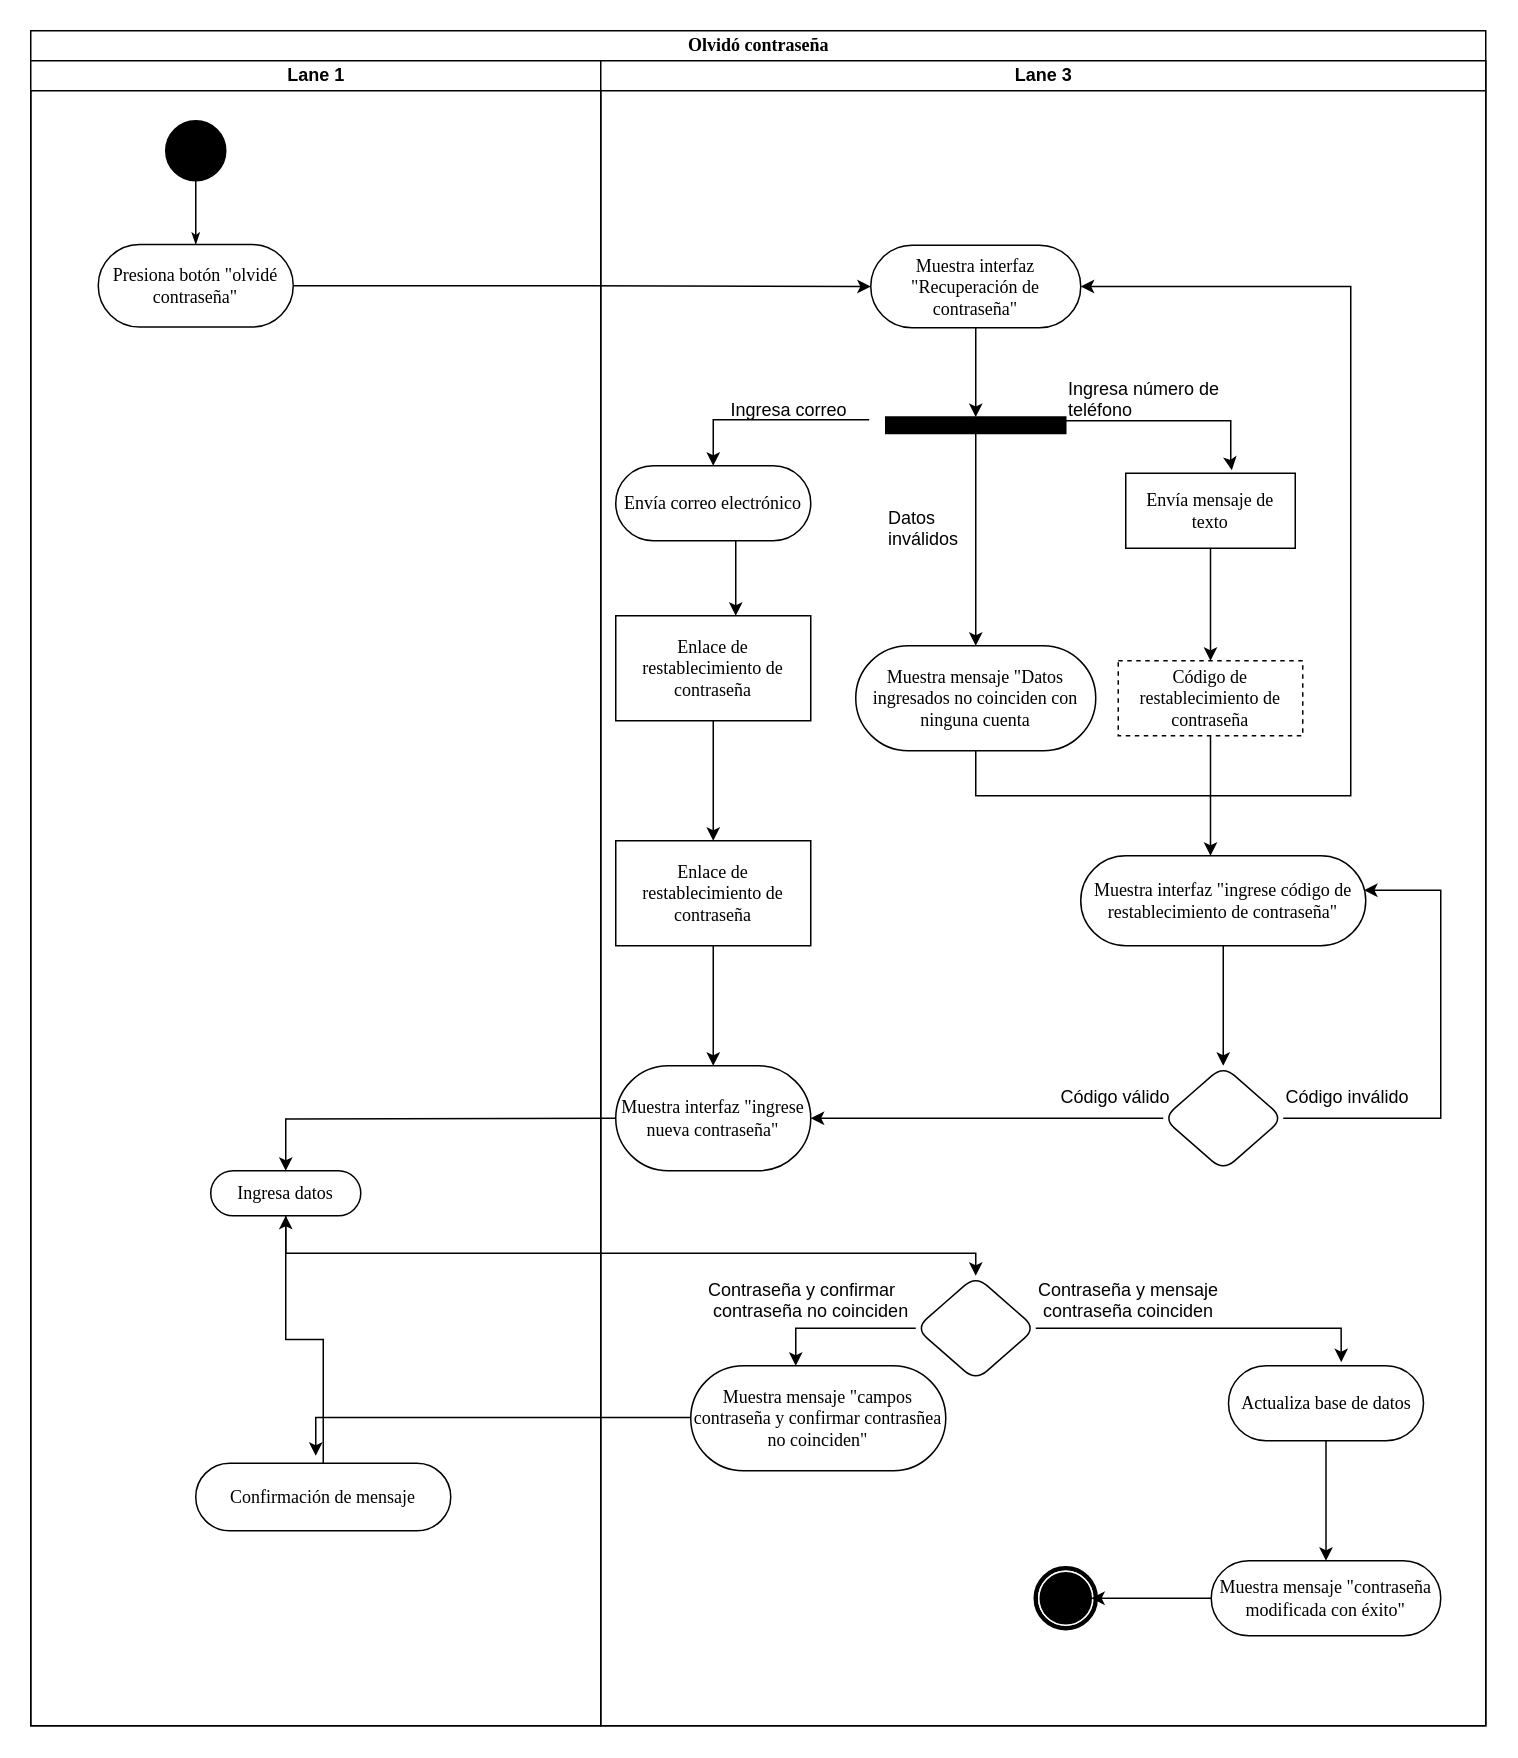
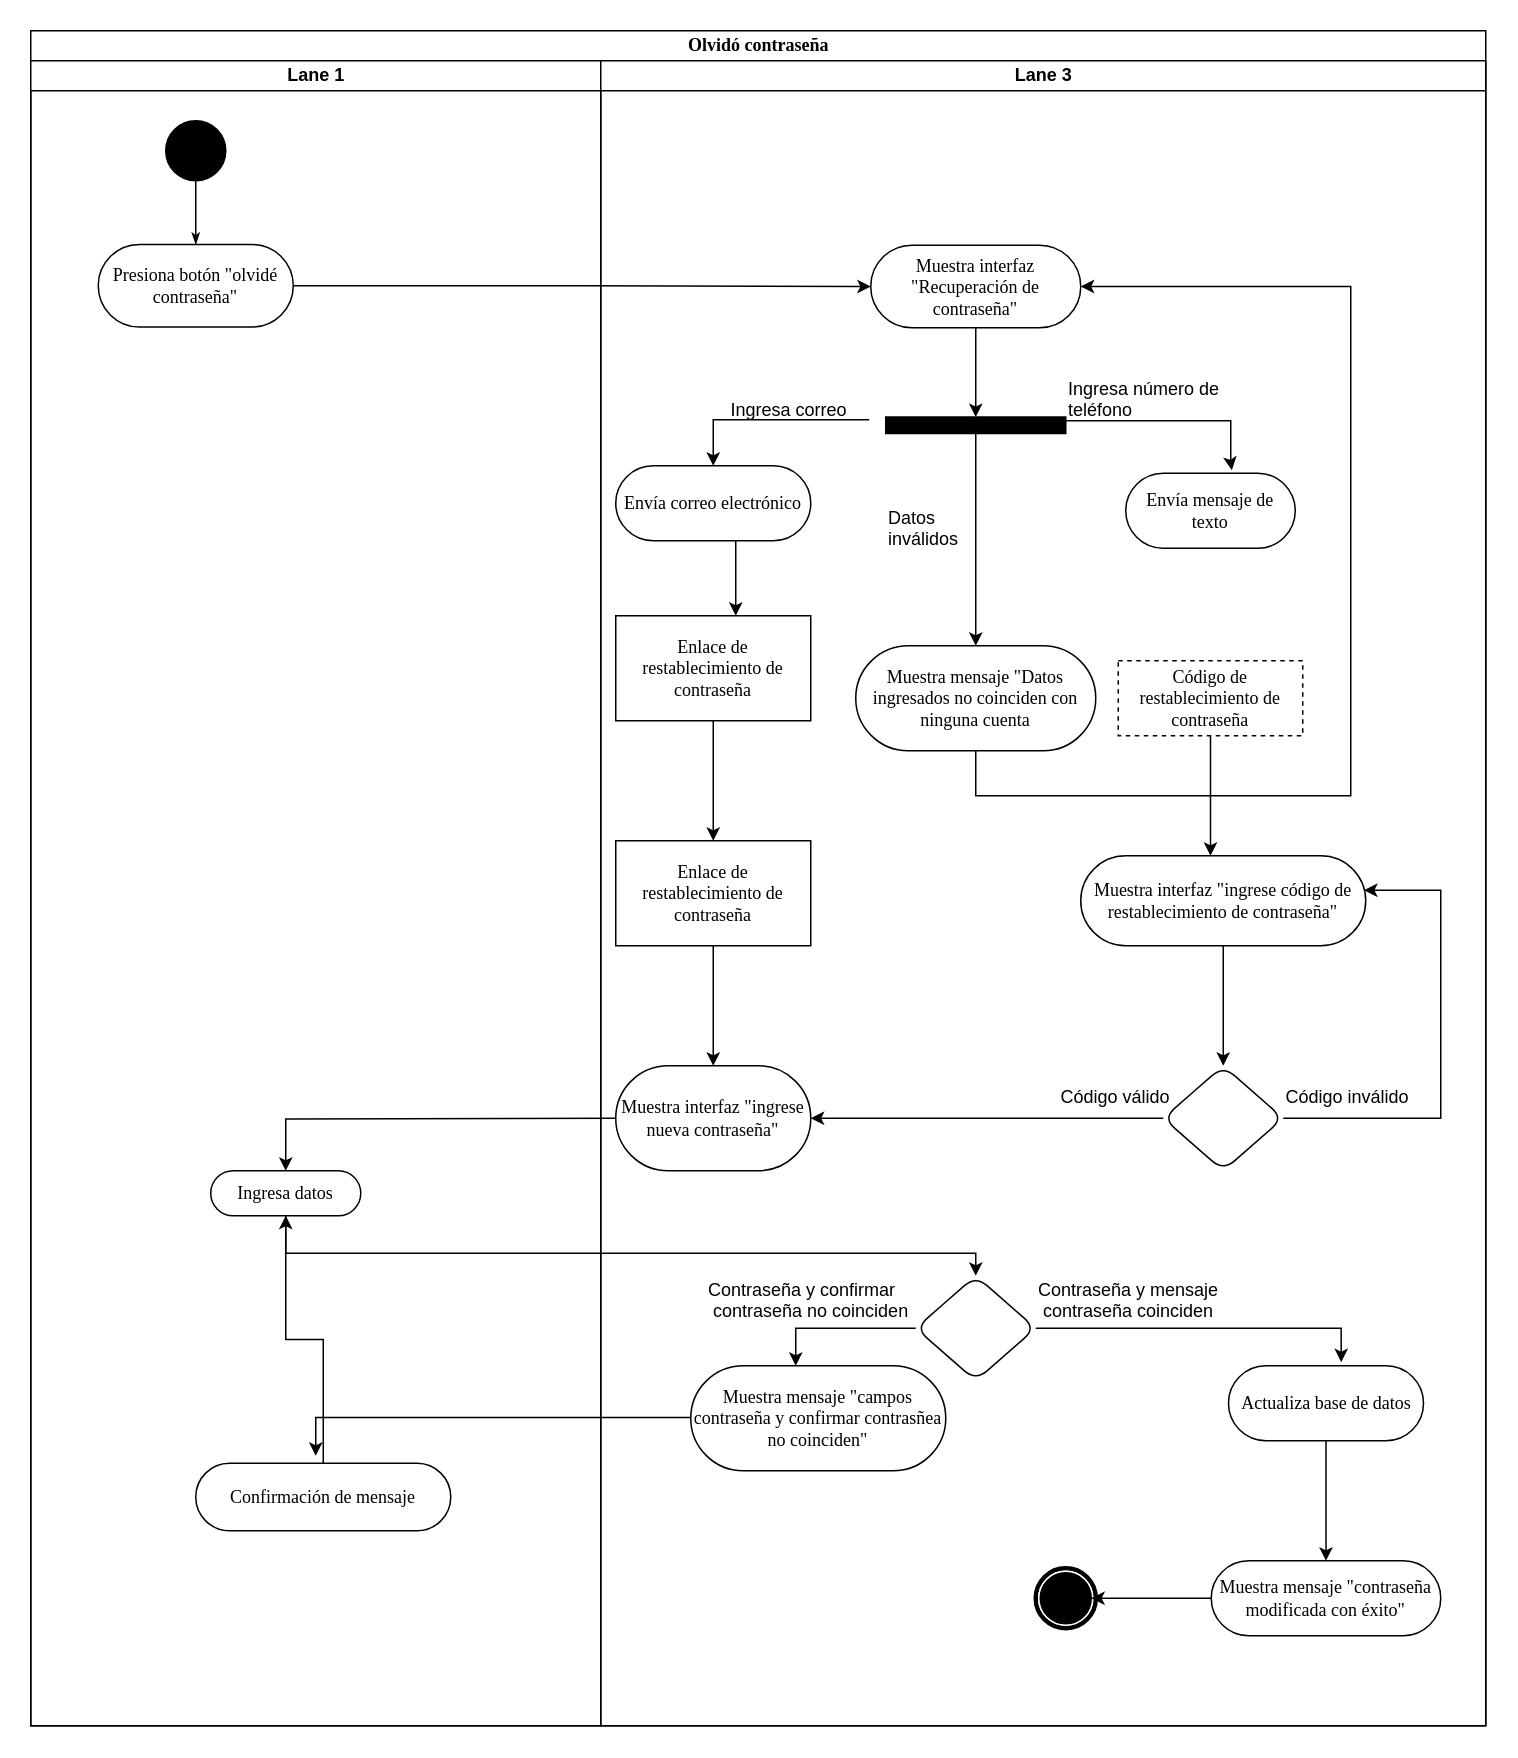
(1211, 511) -> (1211, 511)
(1211, 600) -> none
